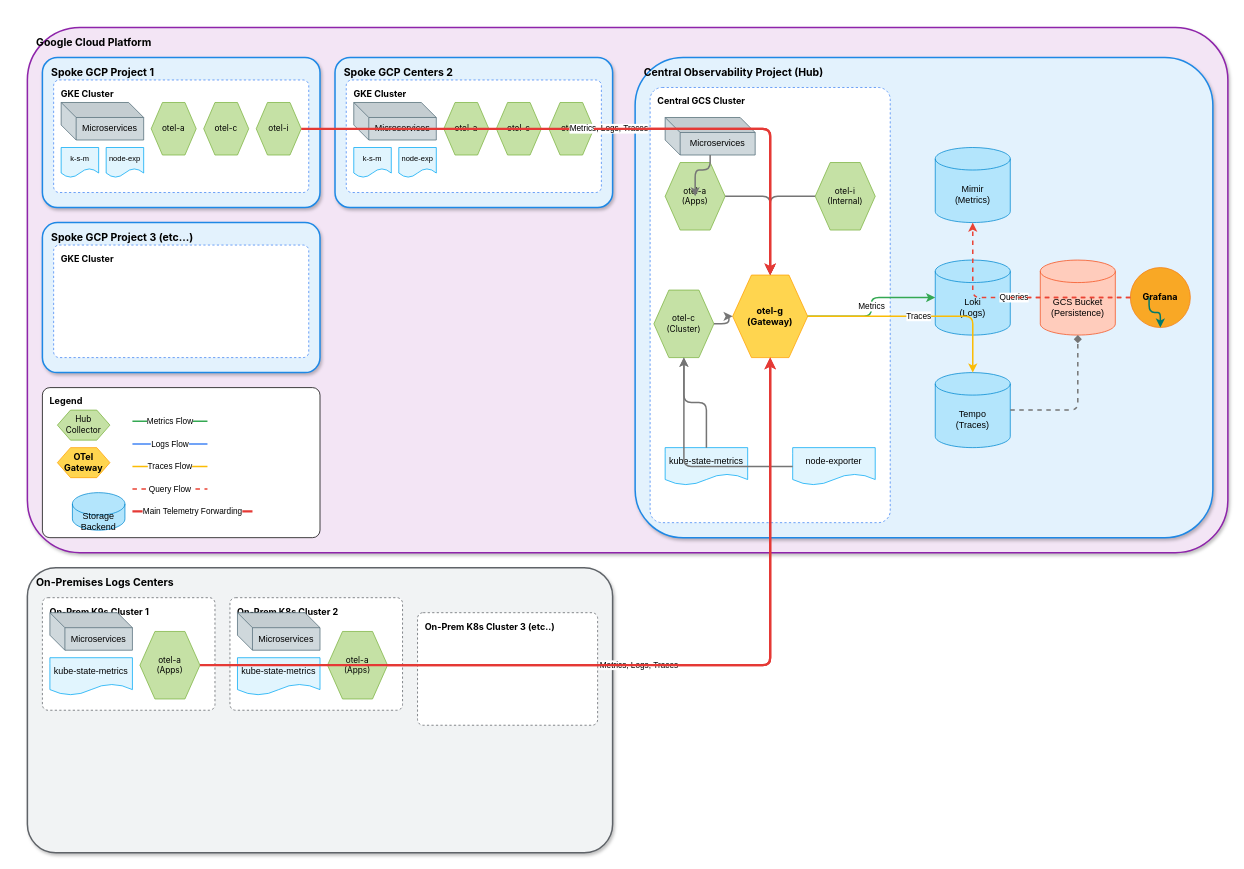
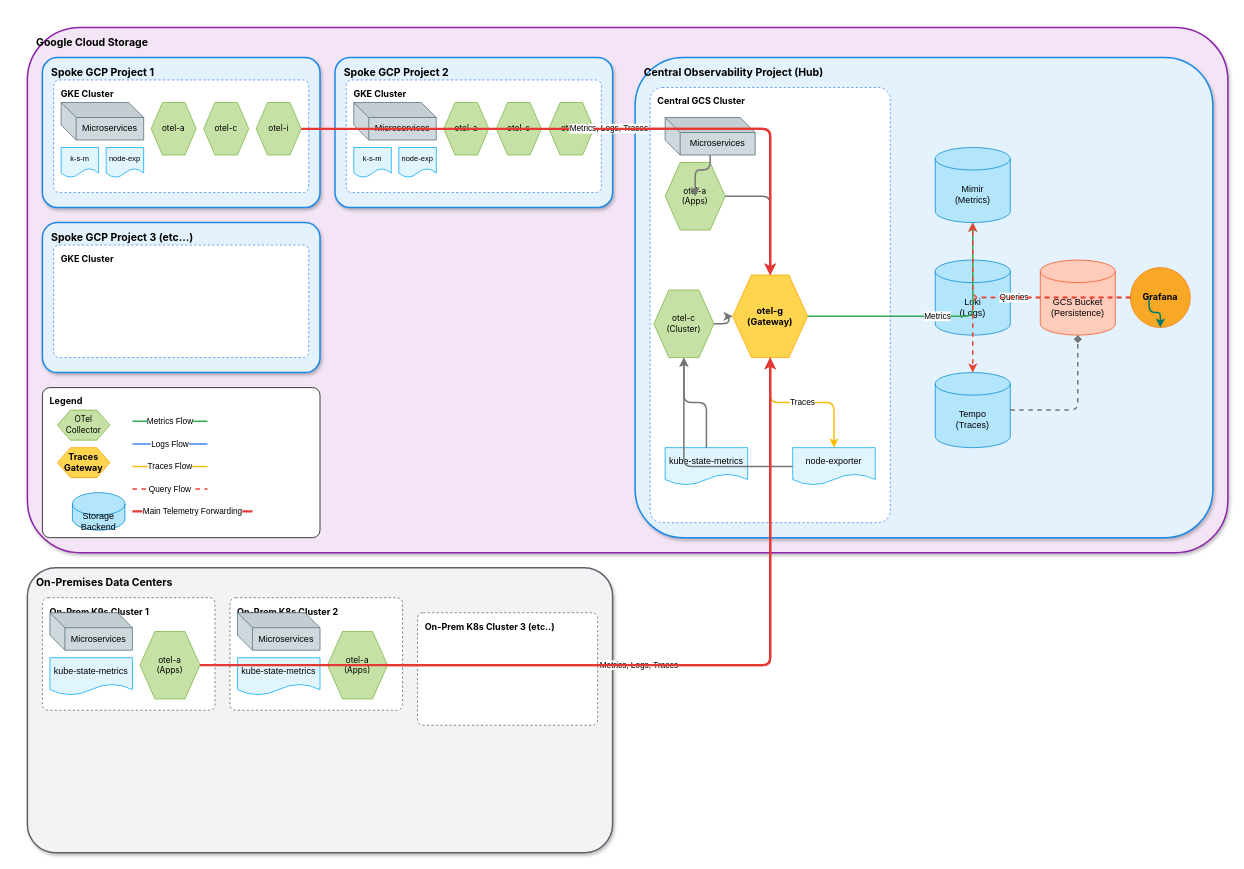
(91, 43) -> (90, 43)
(396, 73) -> (396, 73)
(793, 196) -> none
(845, 196) -> none
(894, 297) -> (972, 297)
none -> (974, 299)
(970, 317) -> (819, 402)
(84, 425) -> (84, 425)
(84, 462) -> (84, 462)
(103, 583) -> (103, 583)
